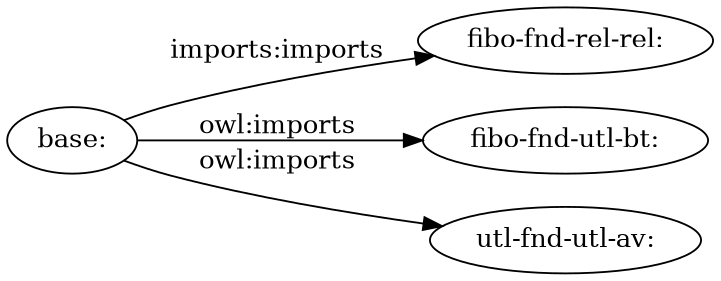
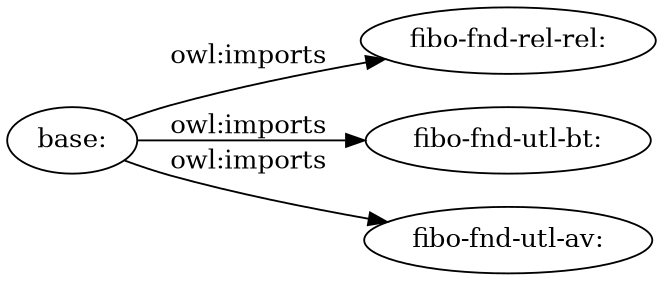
(277, 51) -> (249, 56)
(566, 240) -> (508, 240)
